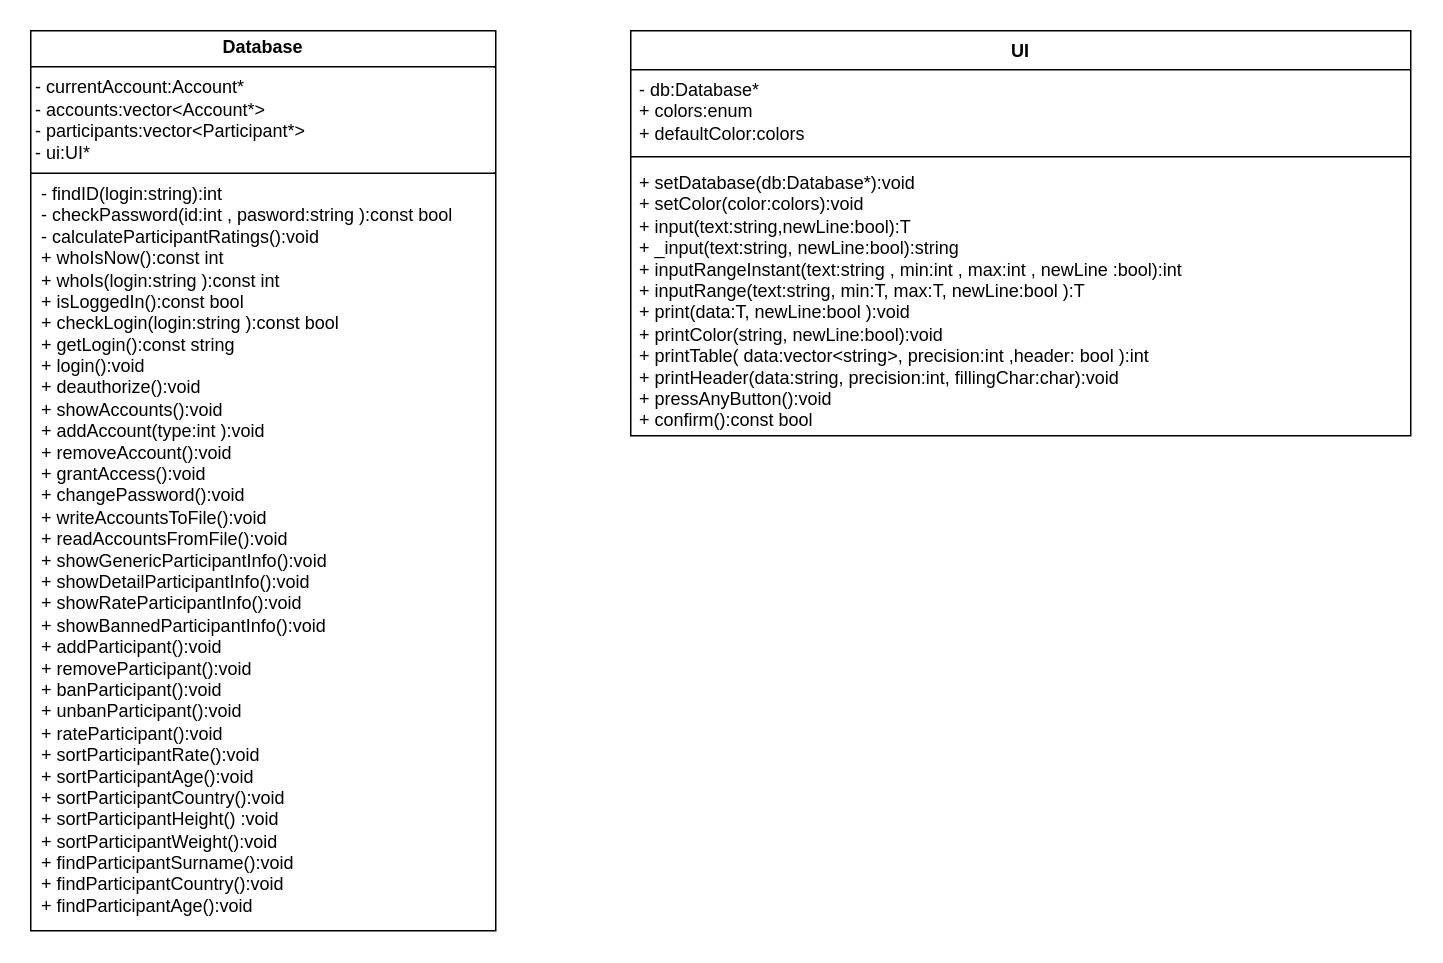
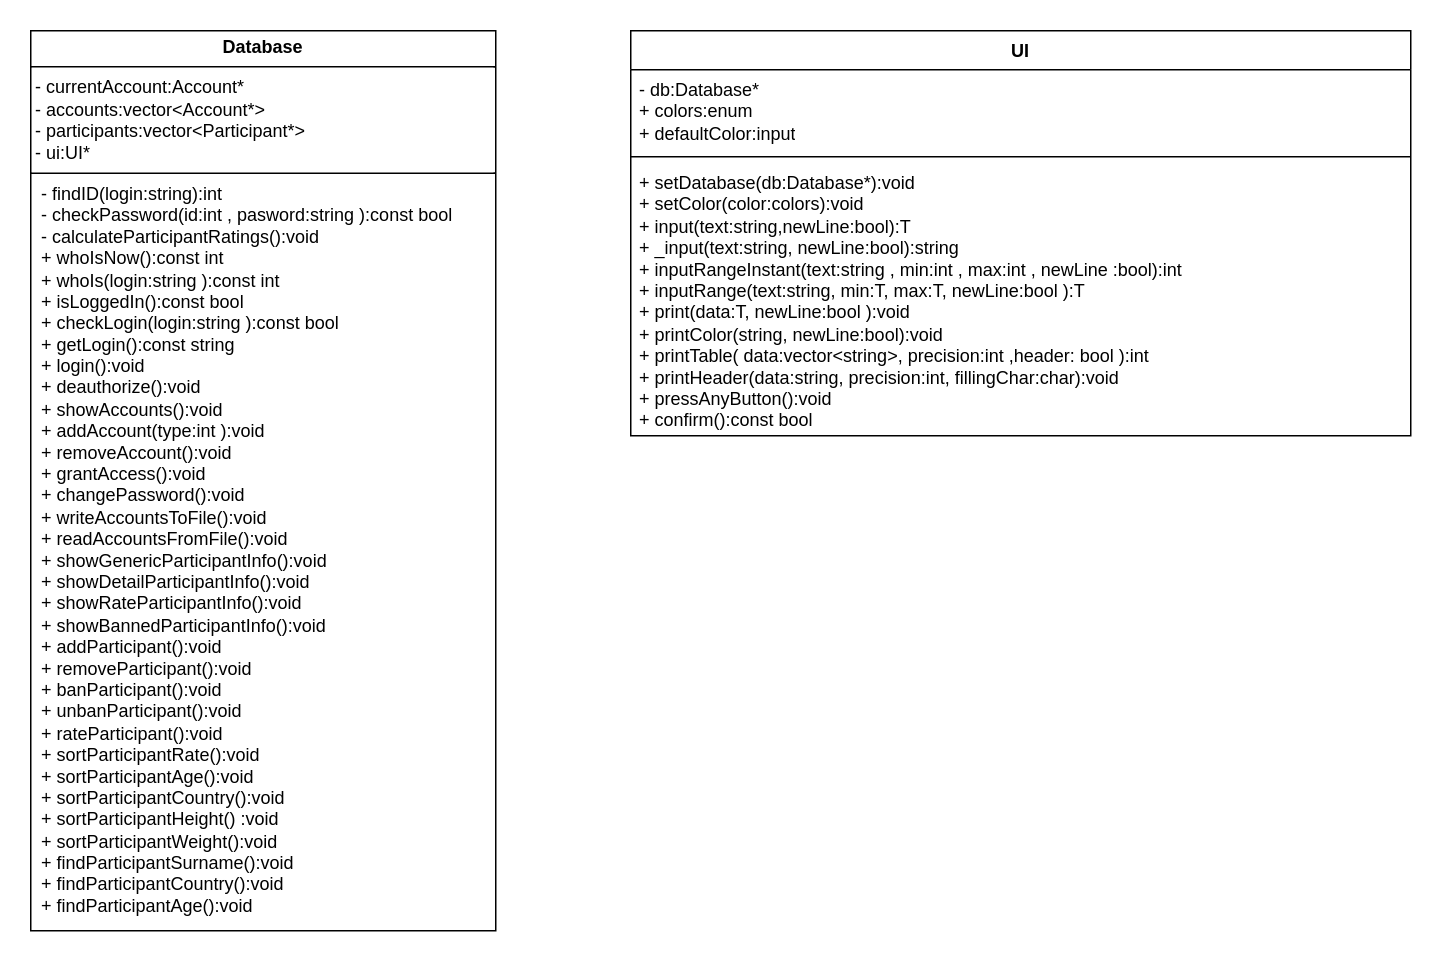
(734, 113) -> (729, 113)
